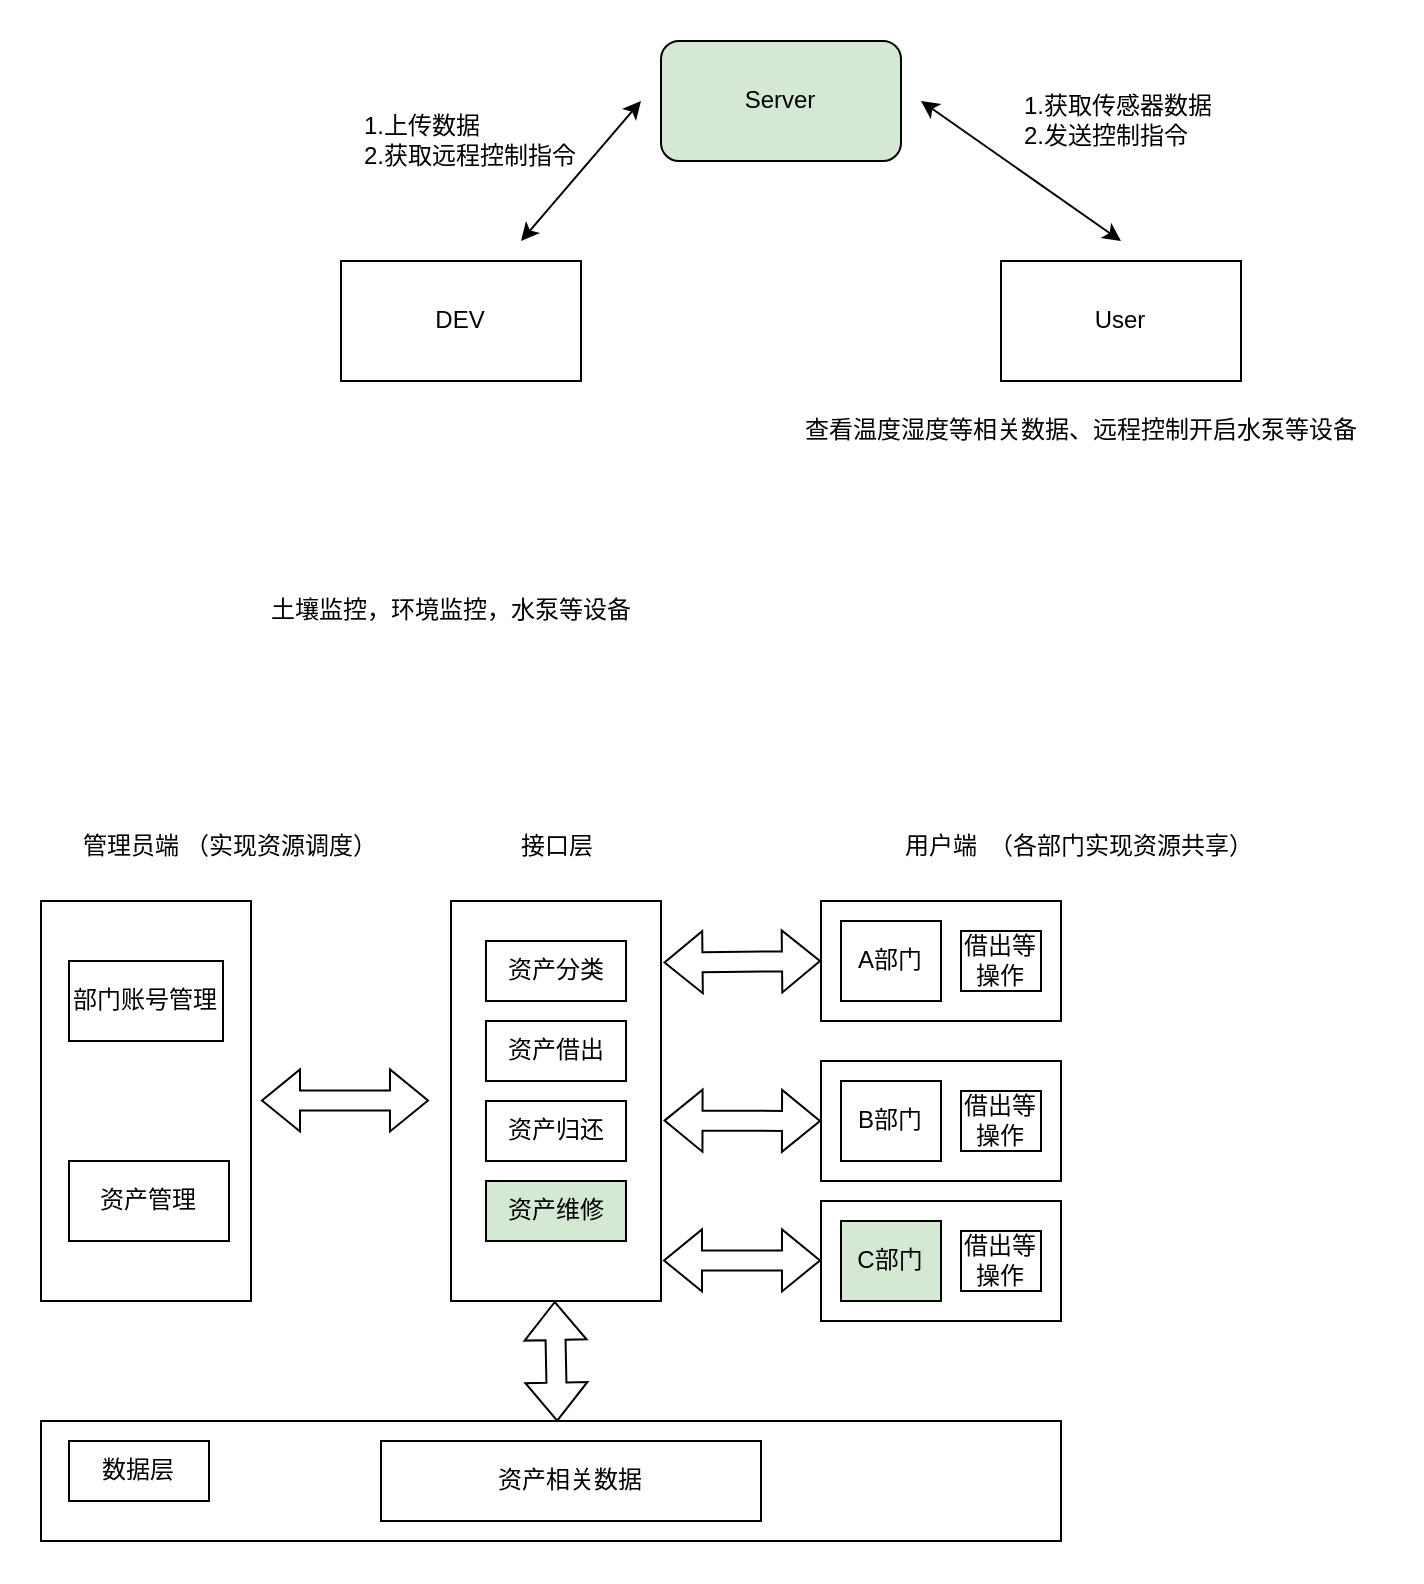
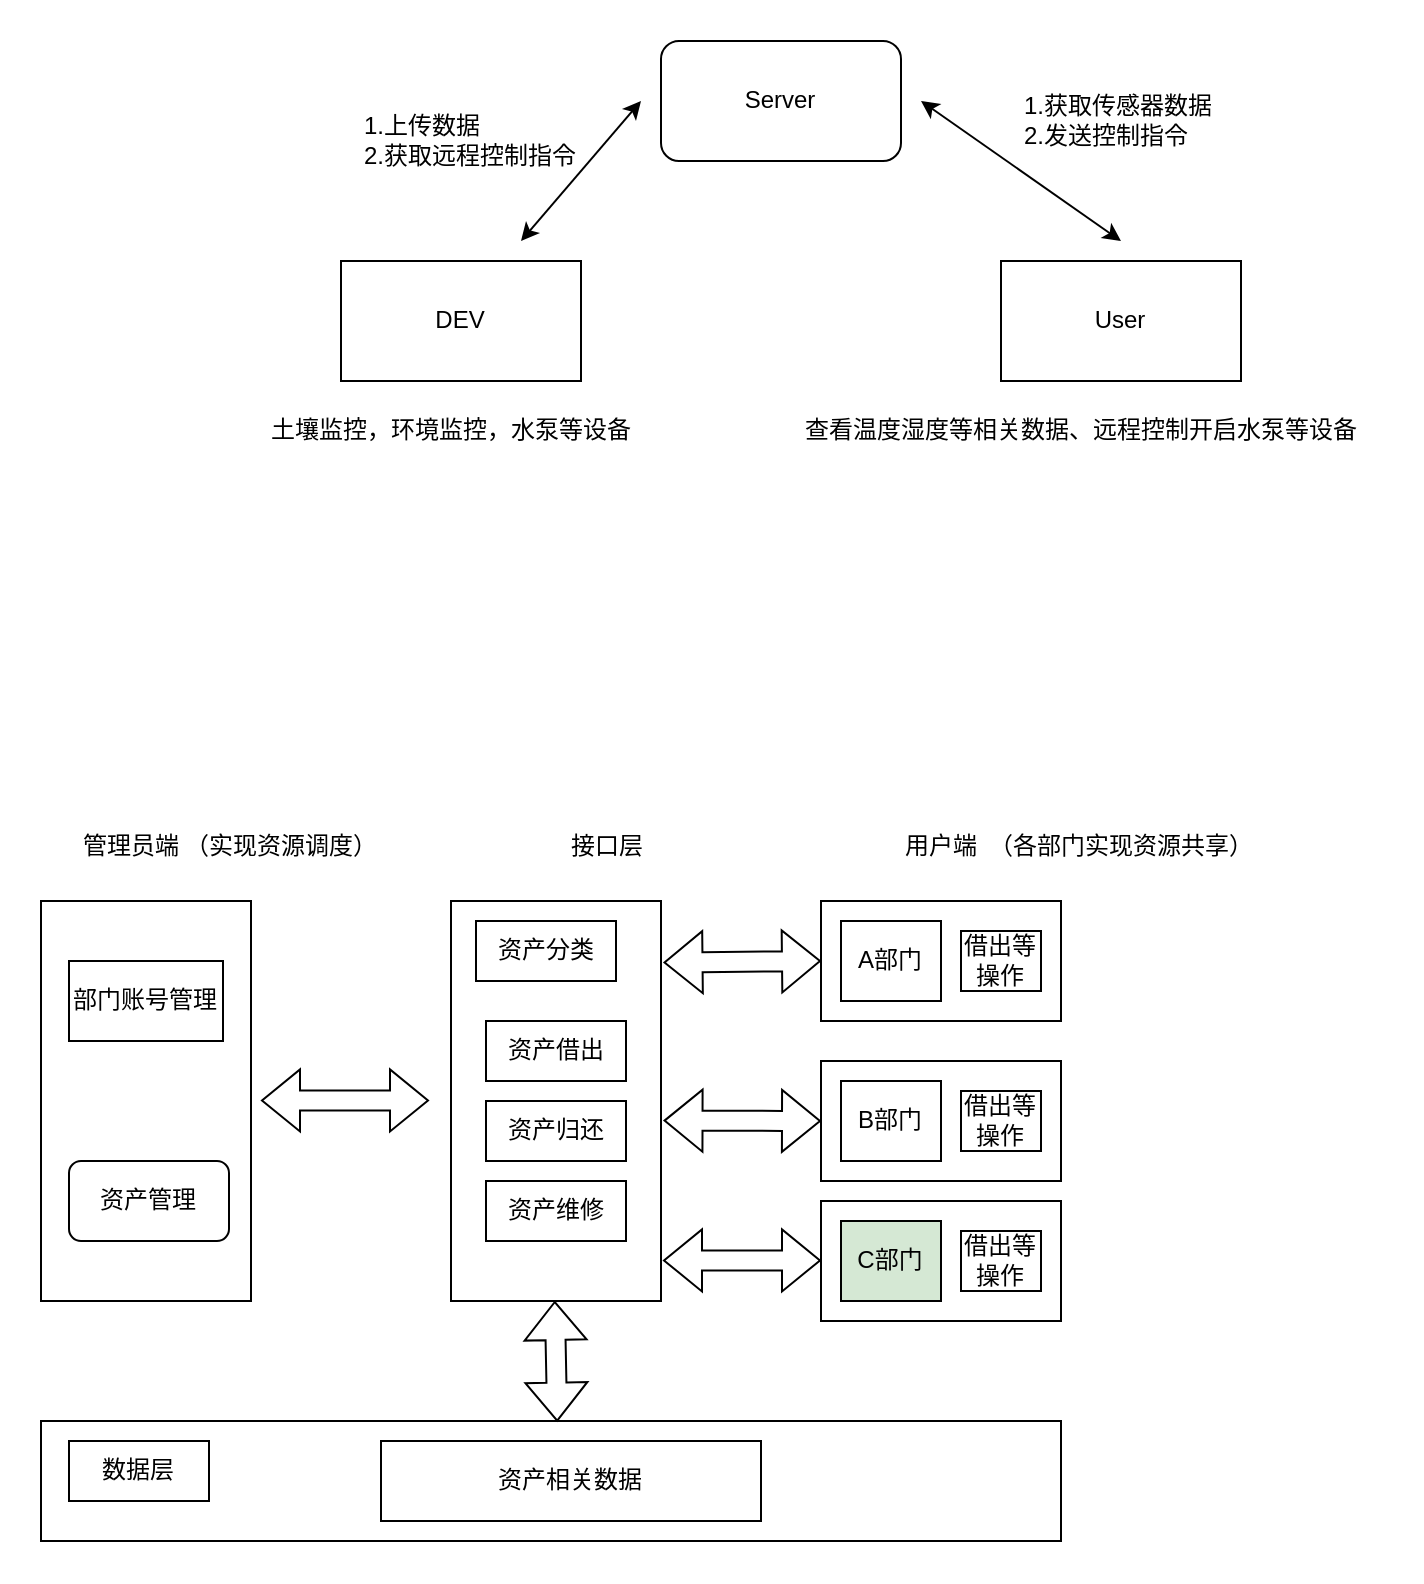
(781, 101) -> (781, 101)
(451, 611) -> (451, 431)
(556, 847) -> (606, 847)
(556, 971) -> (546, 951)
(149, 1201) -> (149, 1201)
(556, 1211) -> (556, 1211)
